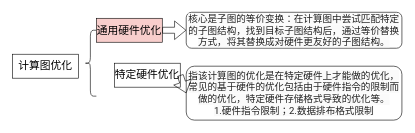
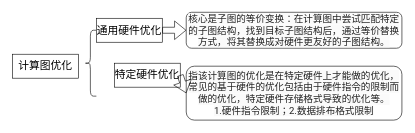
(129, 30) -> (129, 30)
